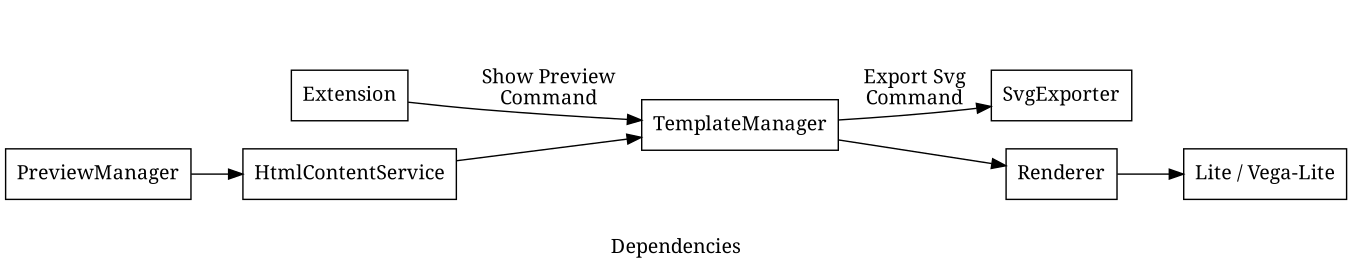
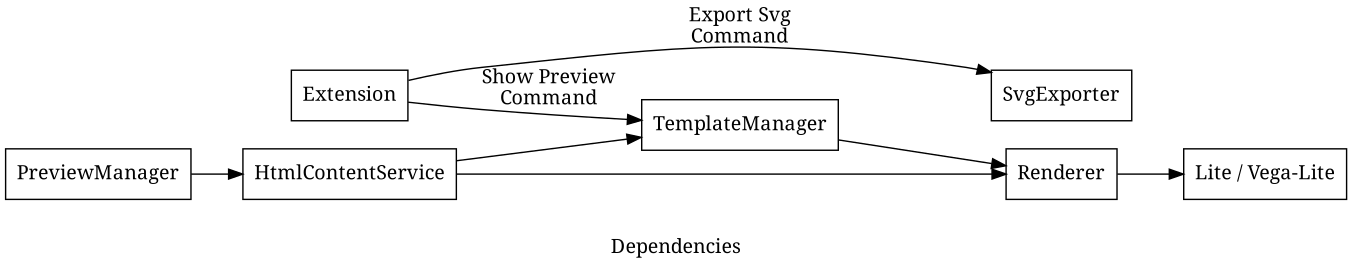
(908, 115) -> (693, 48)
none -> (724, 174)
